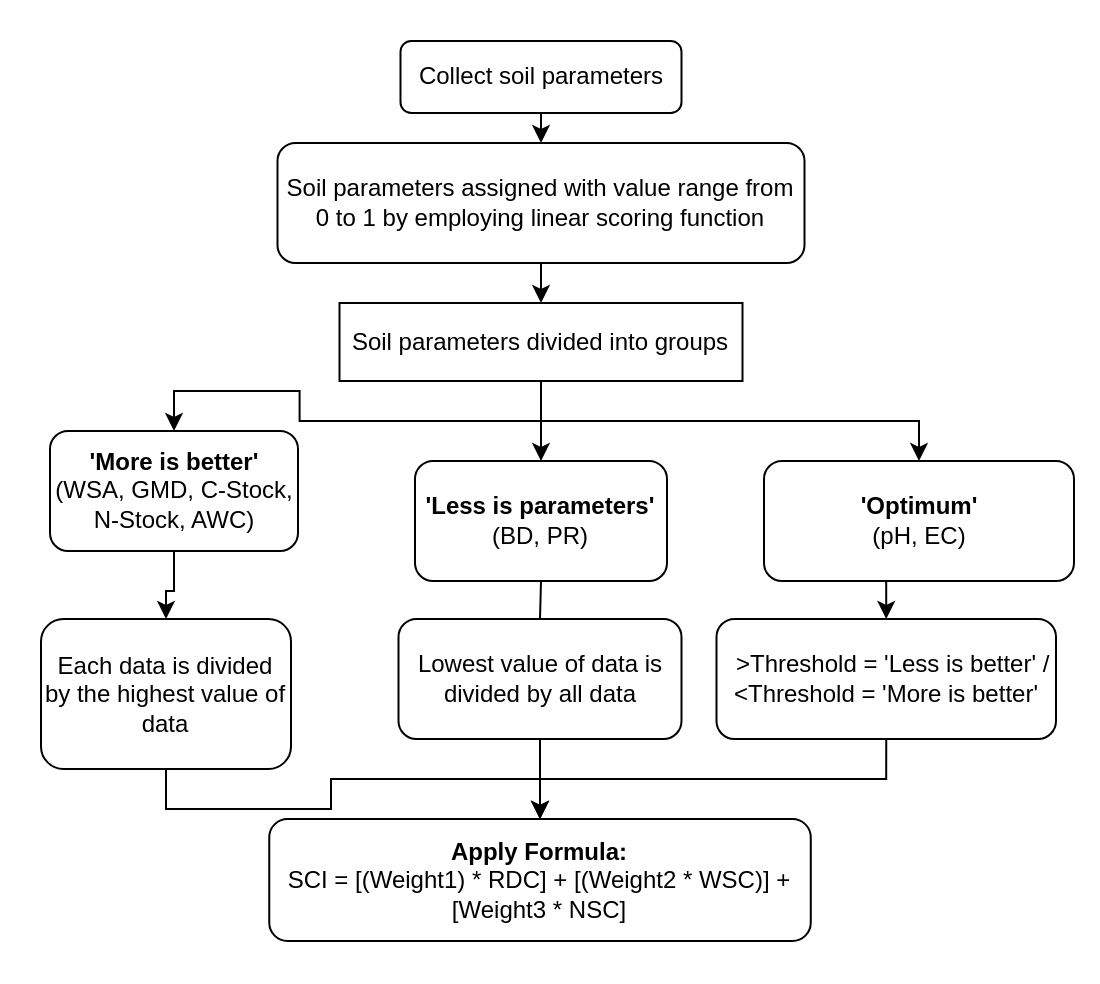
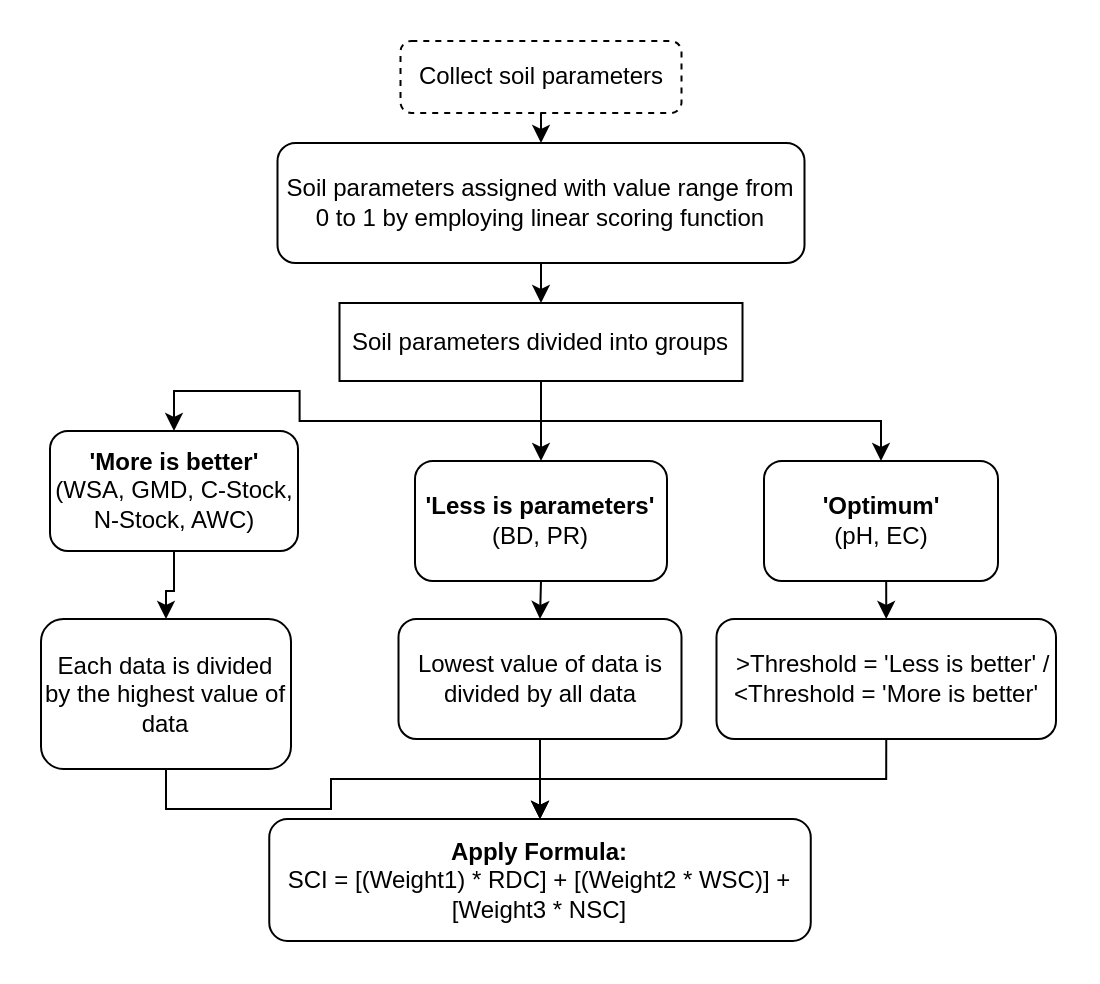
(541, 77) -> (541, 77)
(919, 521) -> (881, 521)
(540, 609) -> (540, 604)
